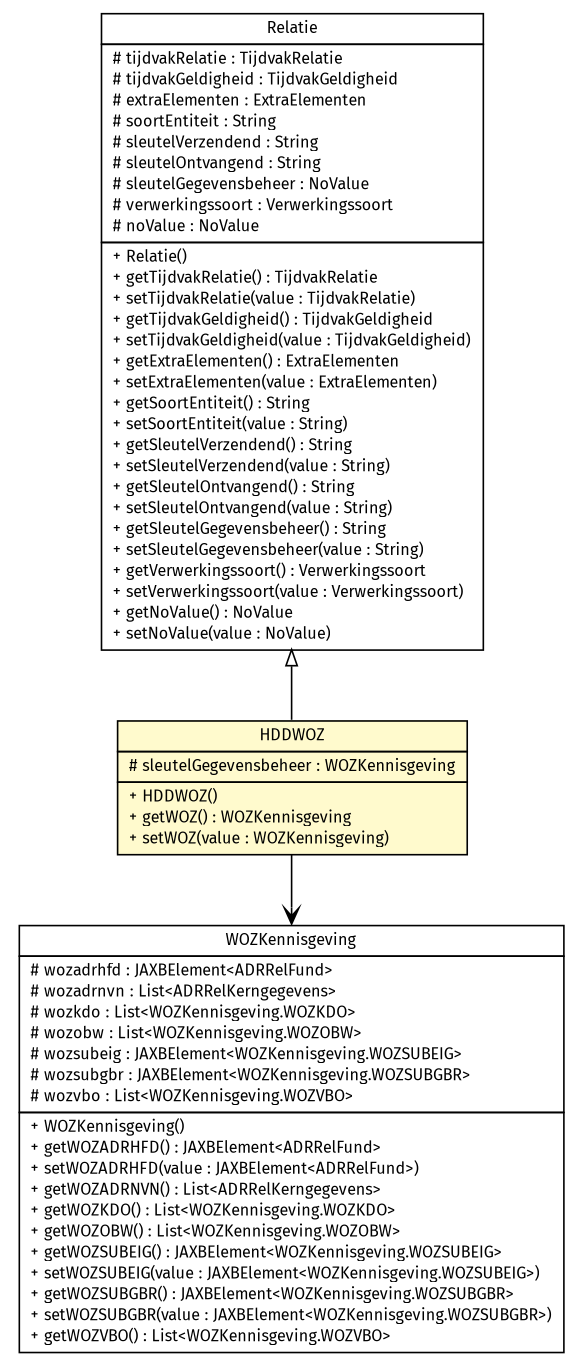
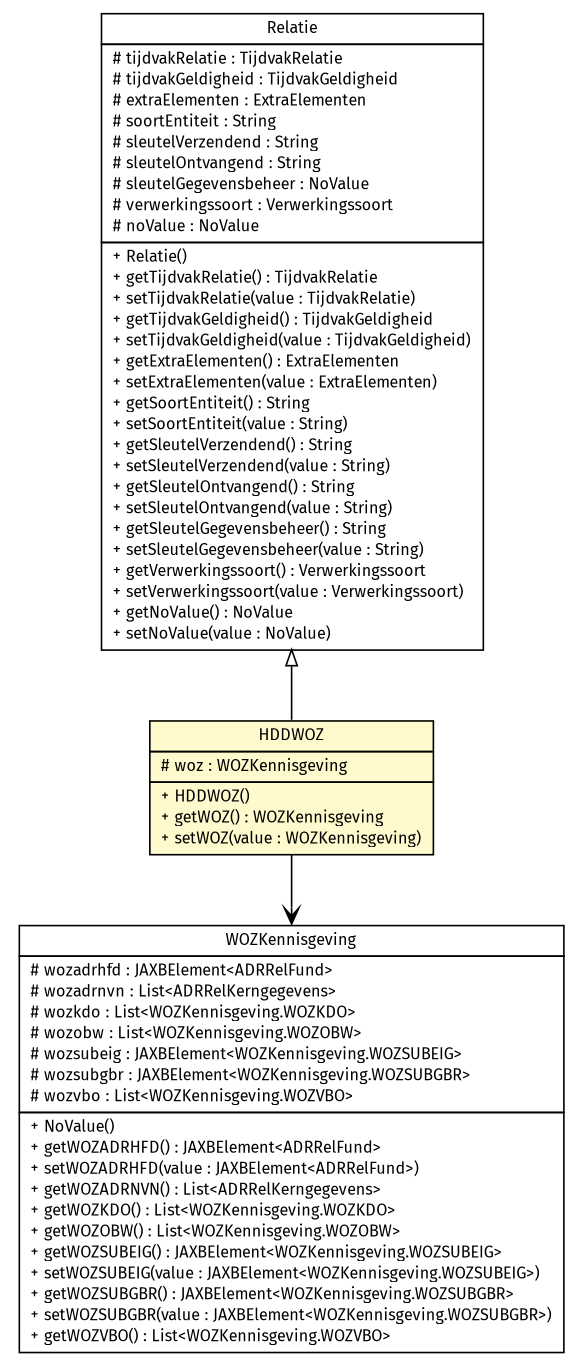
(292, 766) -> (255, 766)
(108, 1127) -> (72, 1127)
